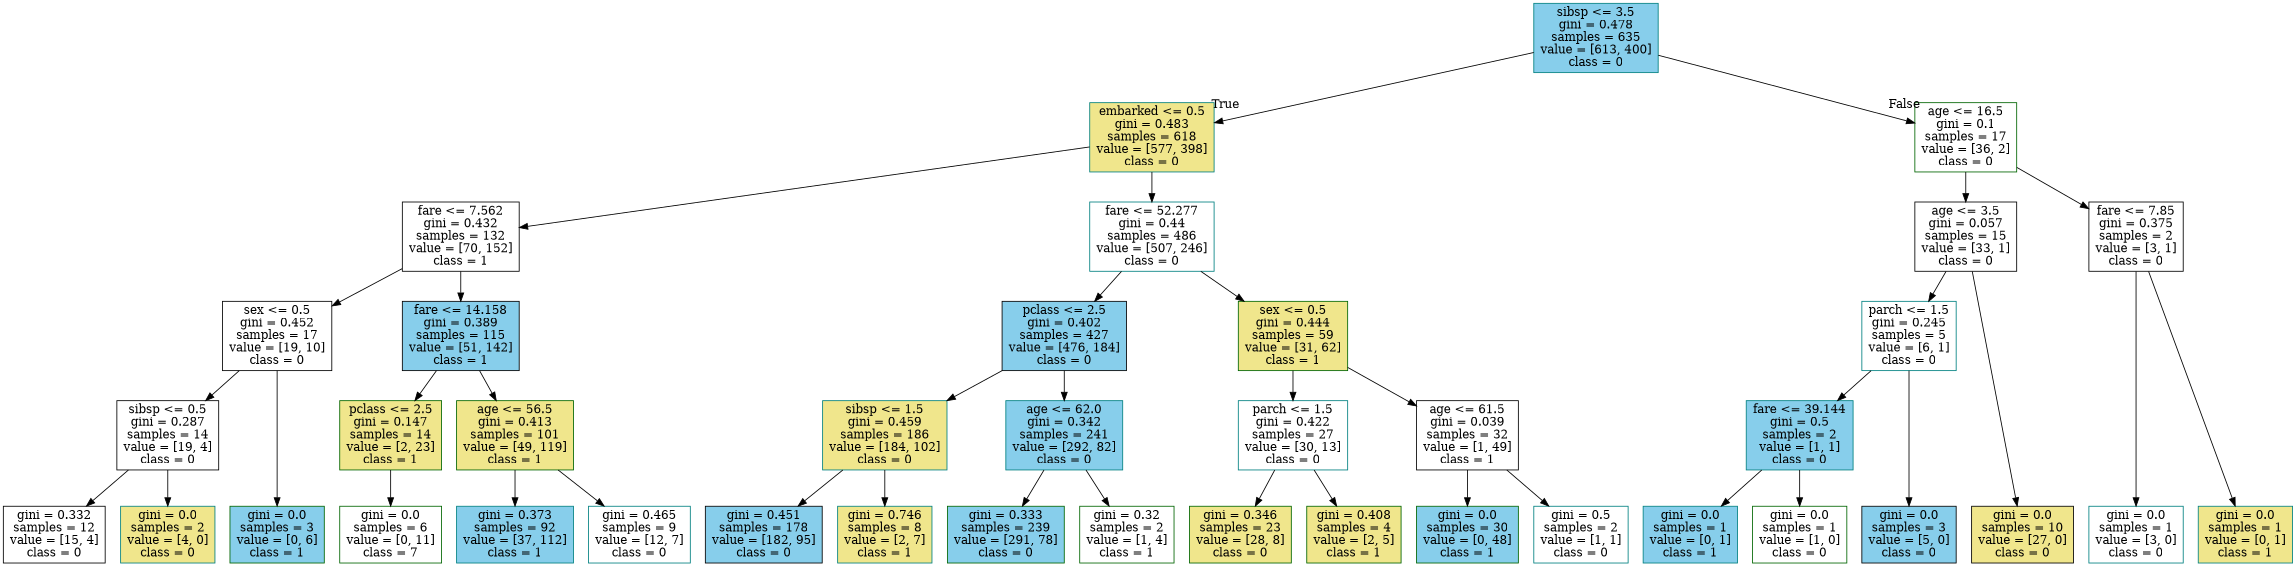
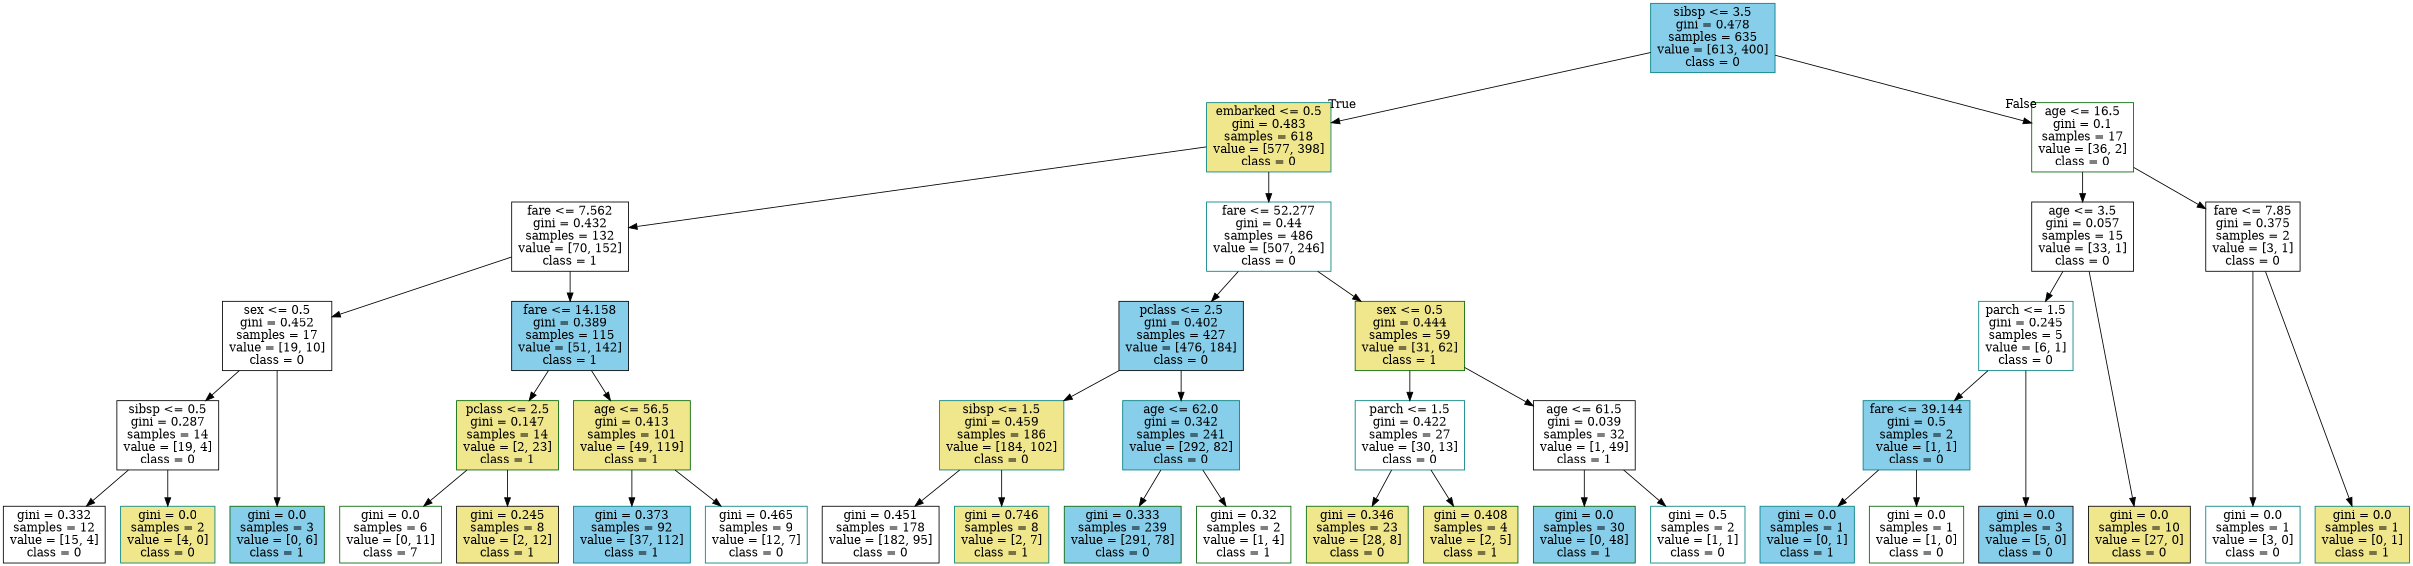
none -> (508, 535)
(764, 535) -> (881, 535)
